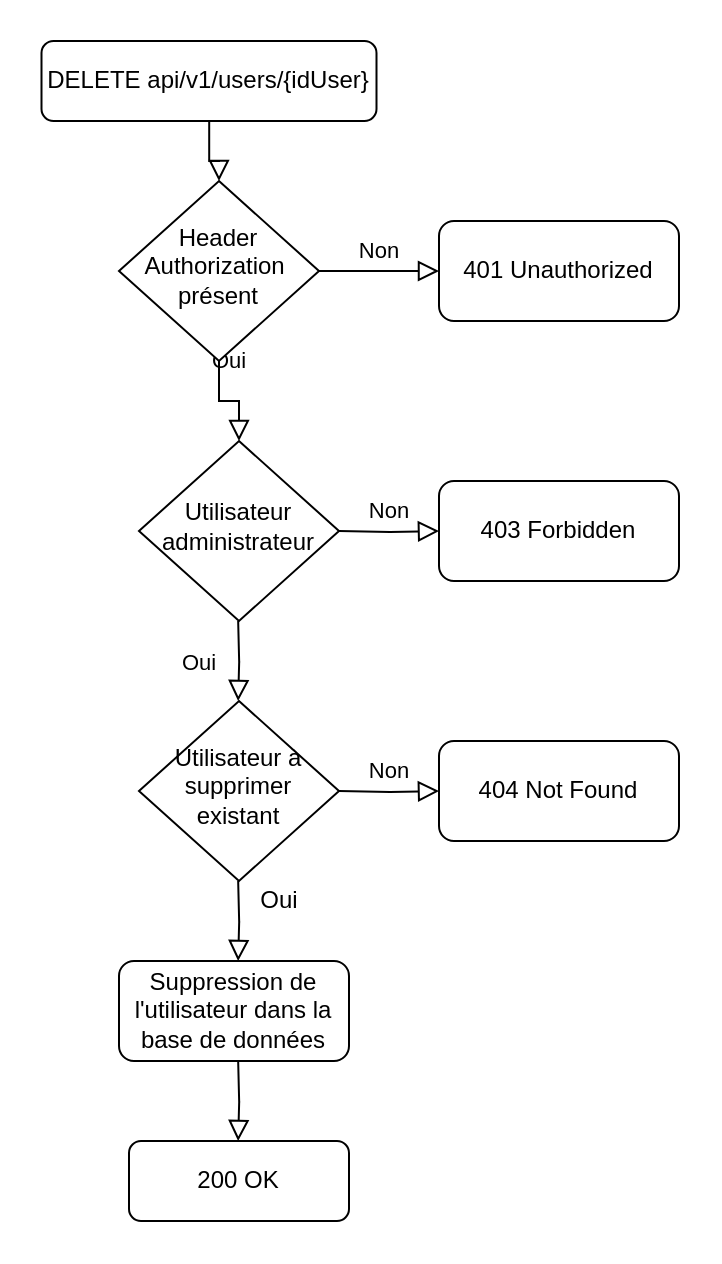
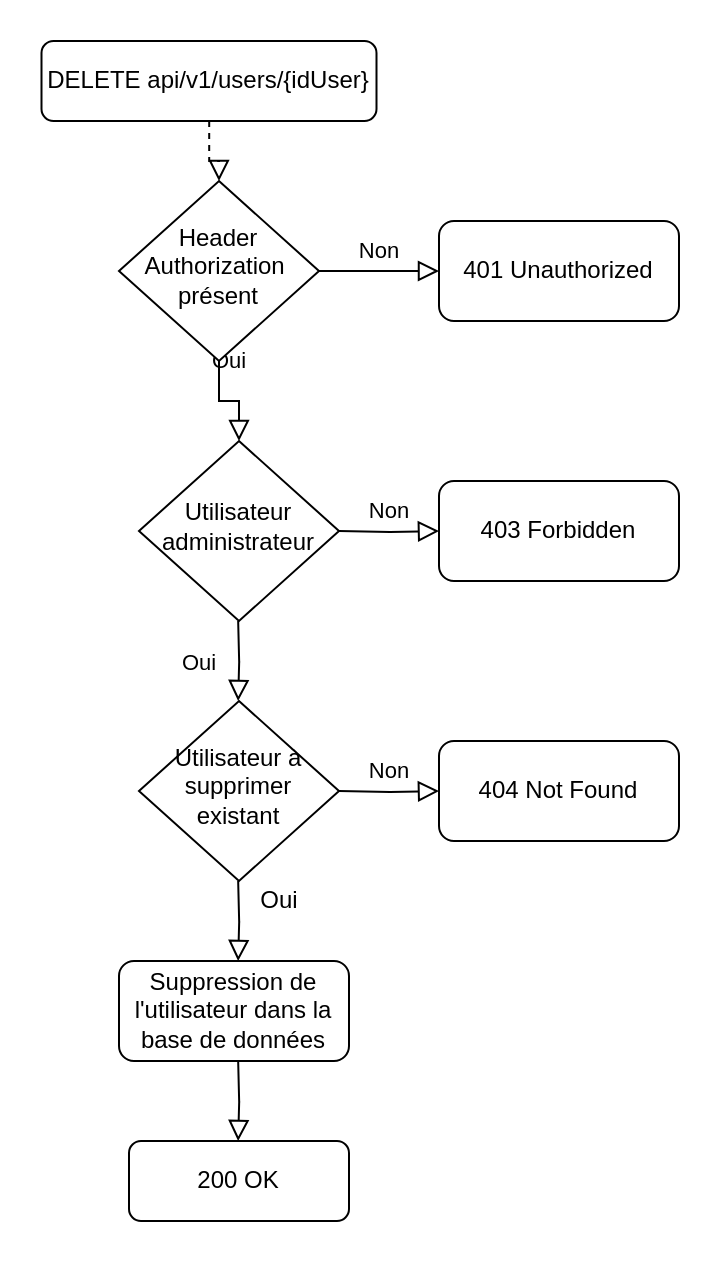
(209, 141) -> (209, 141)
